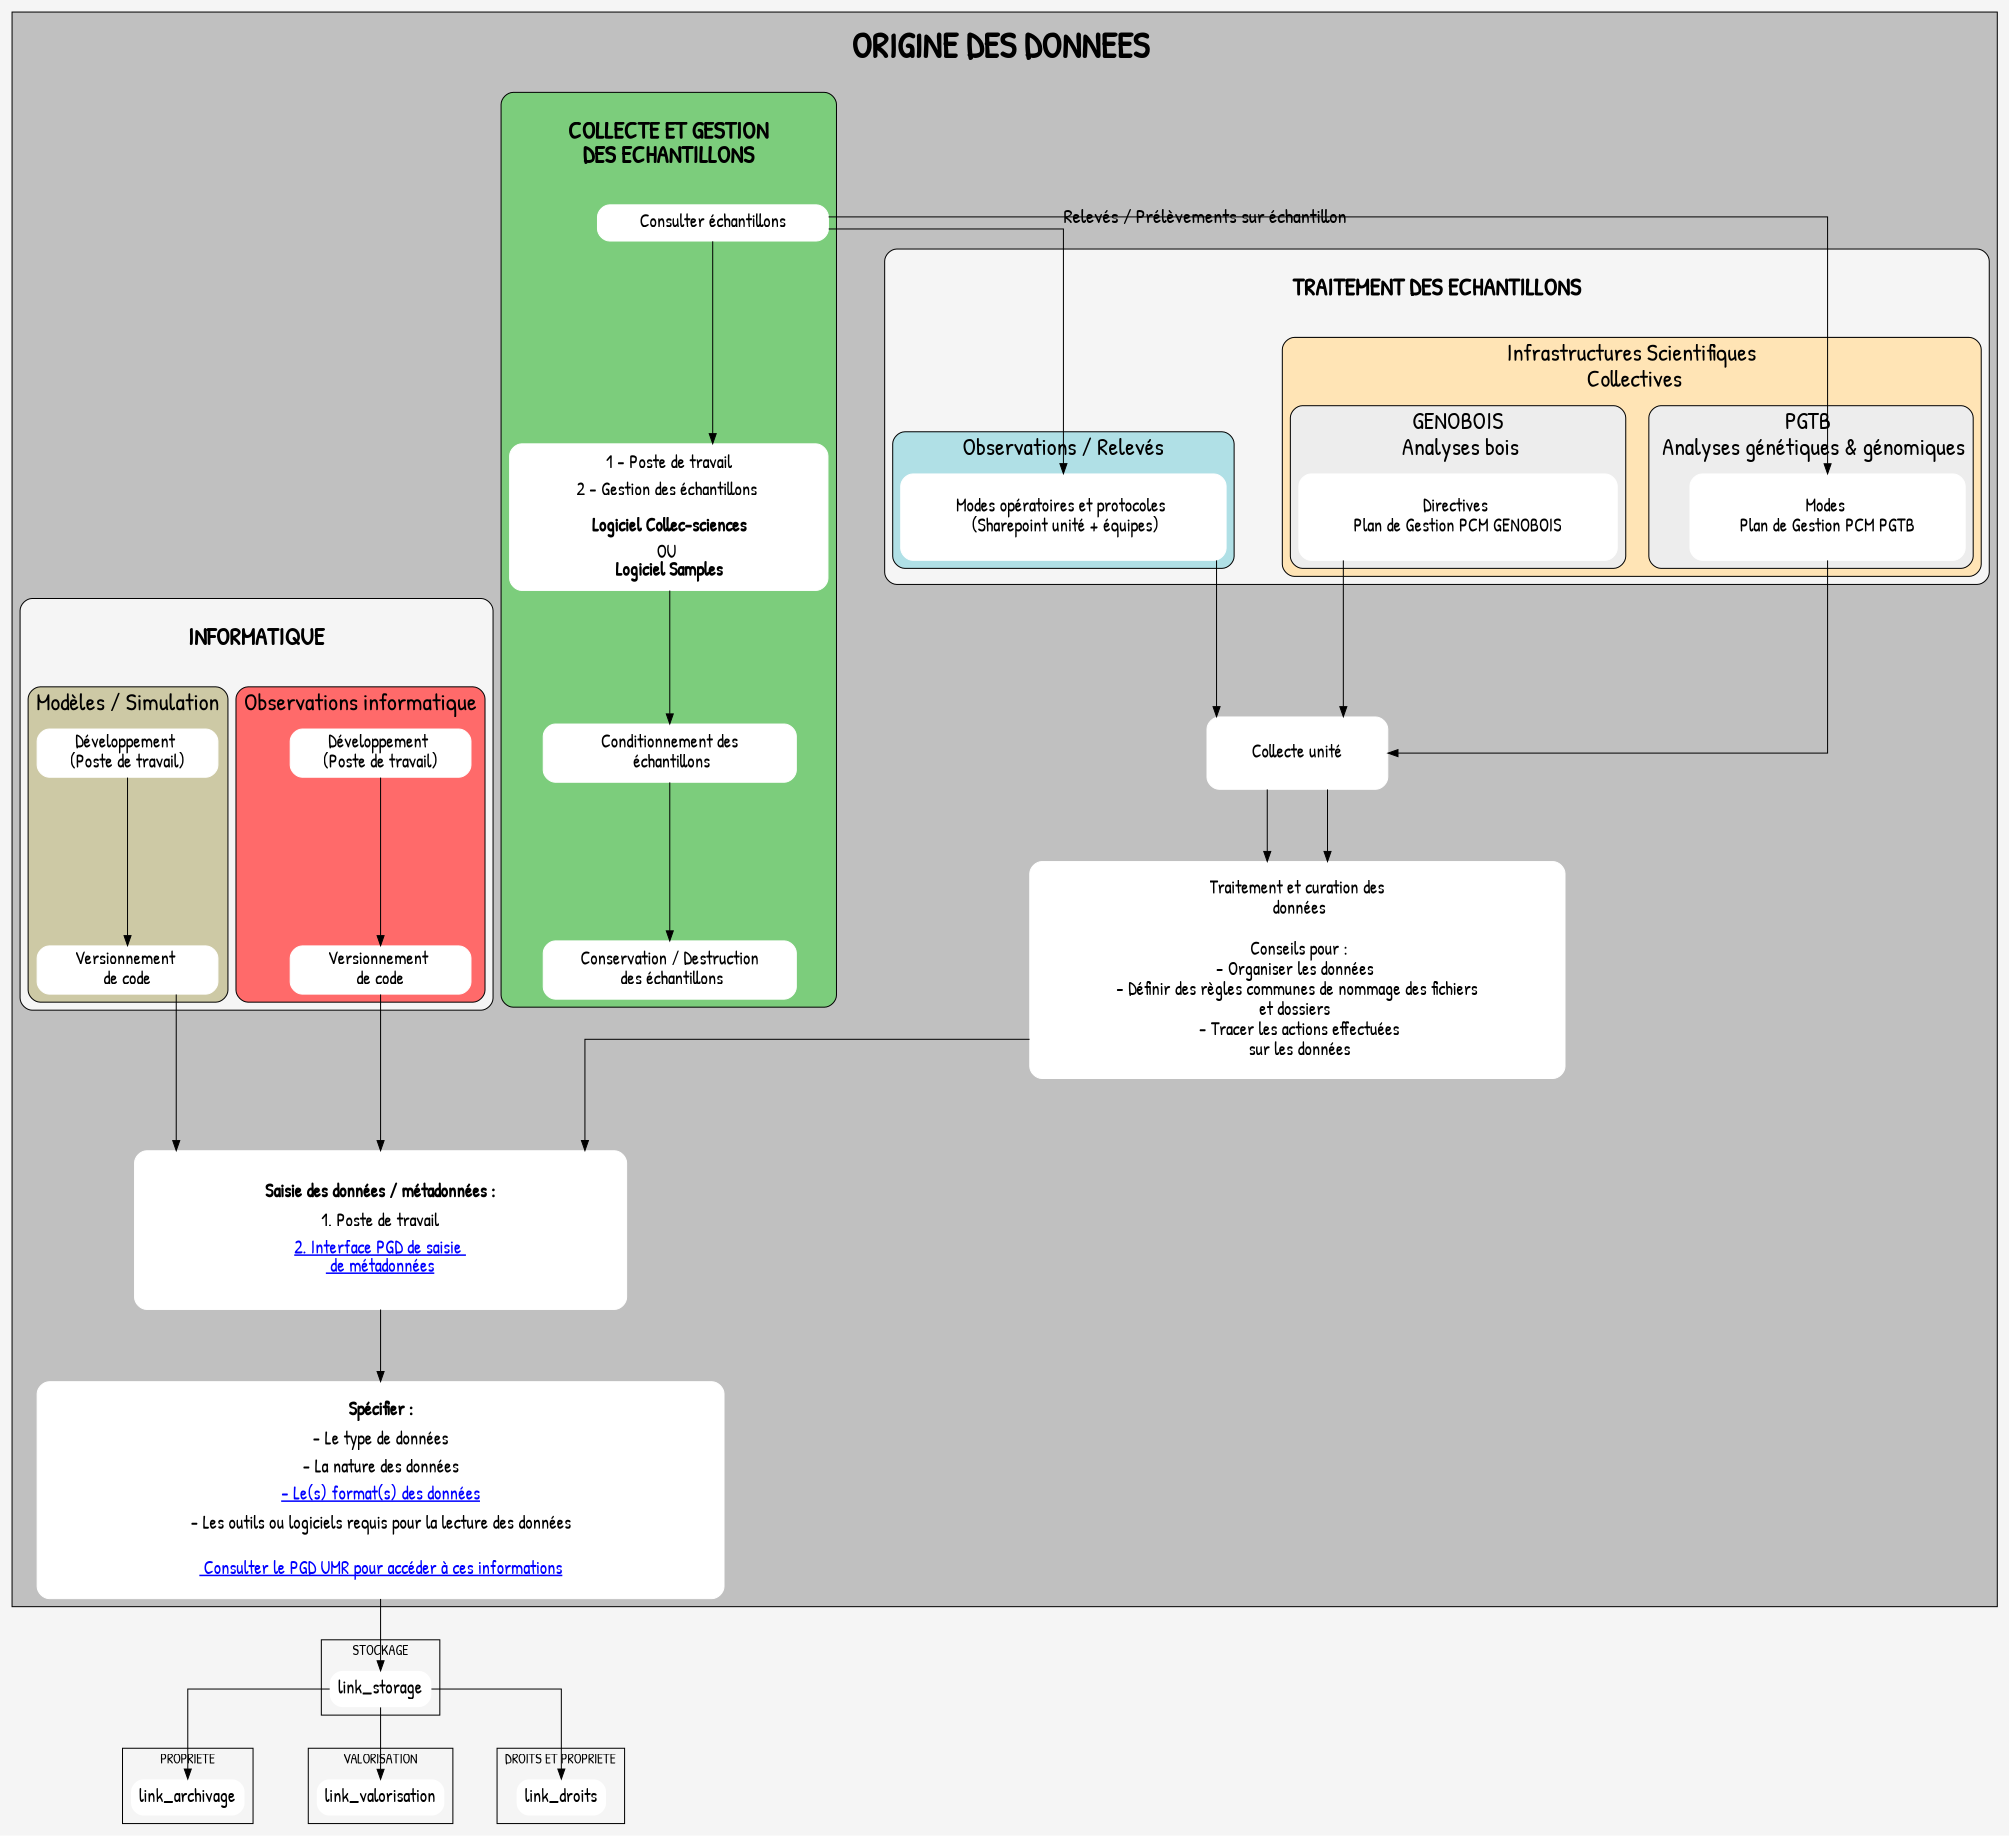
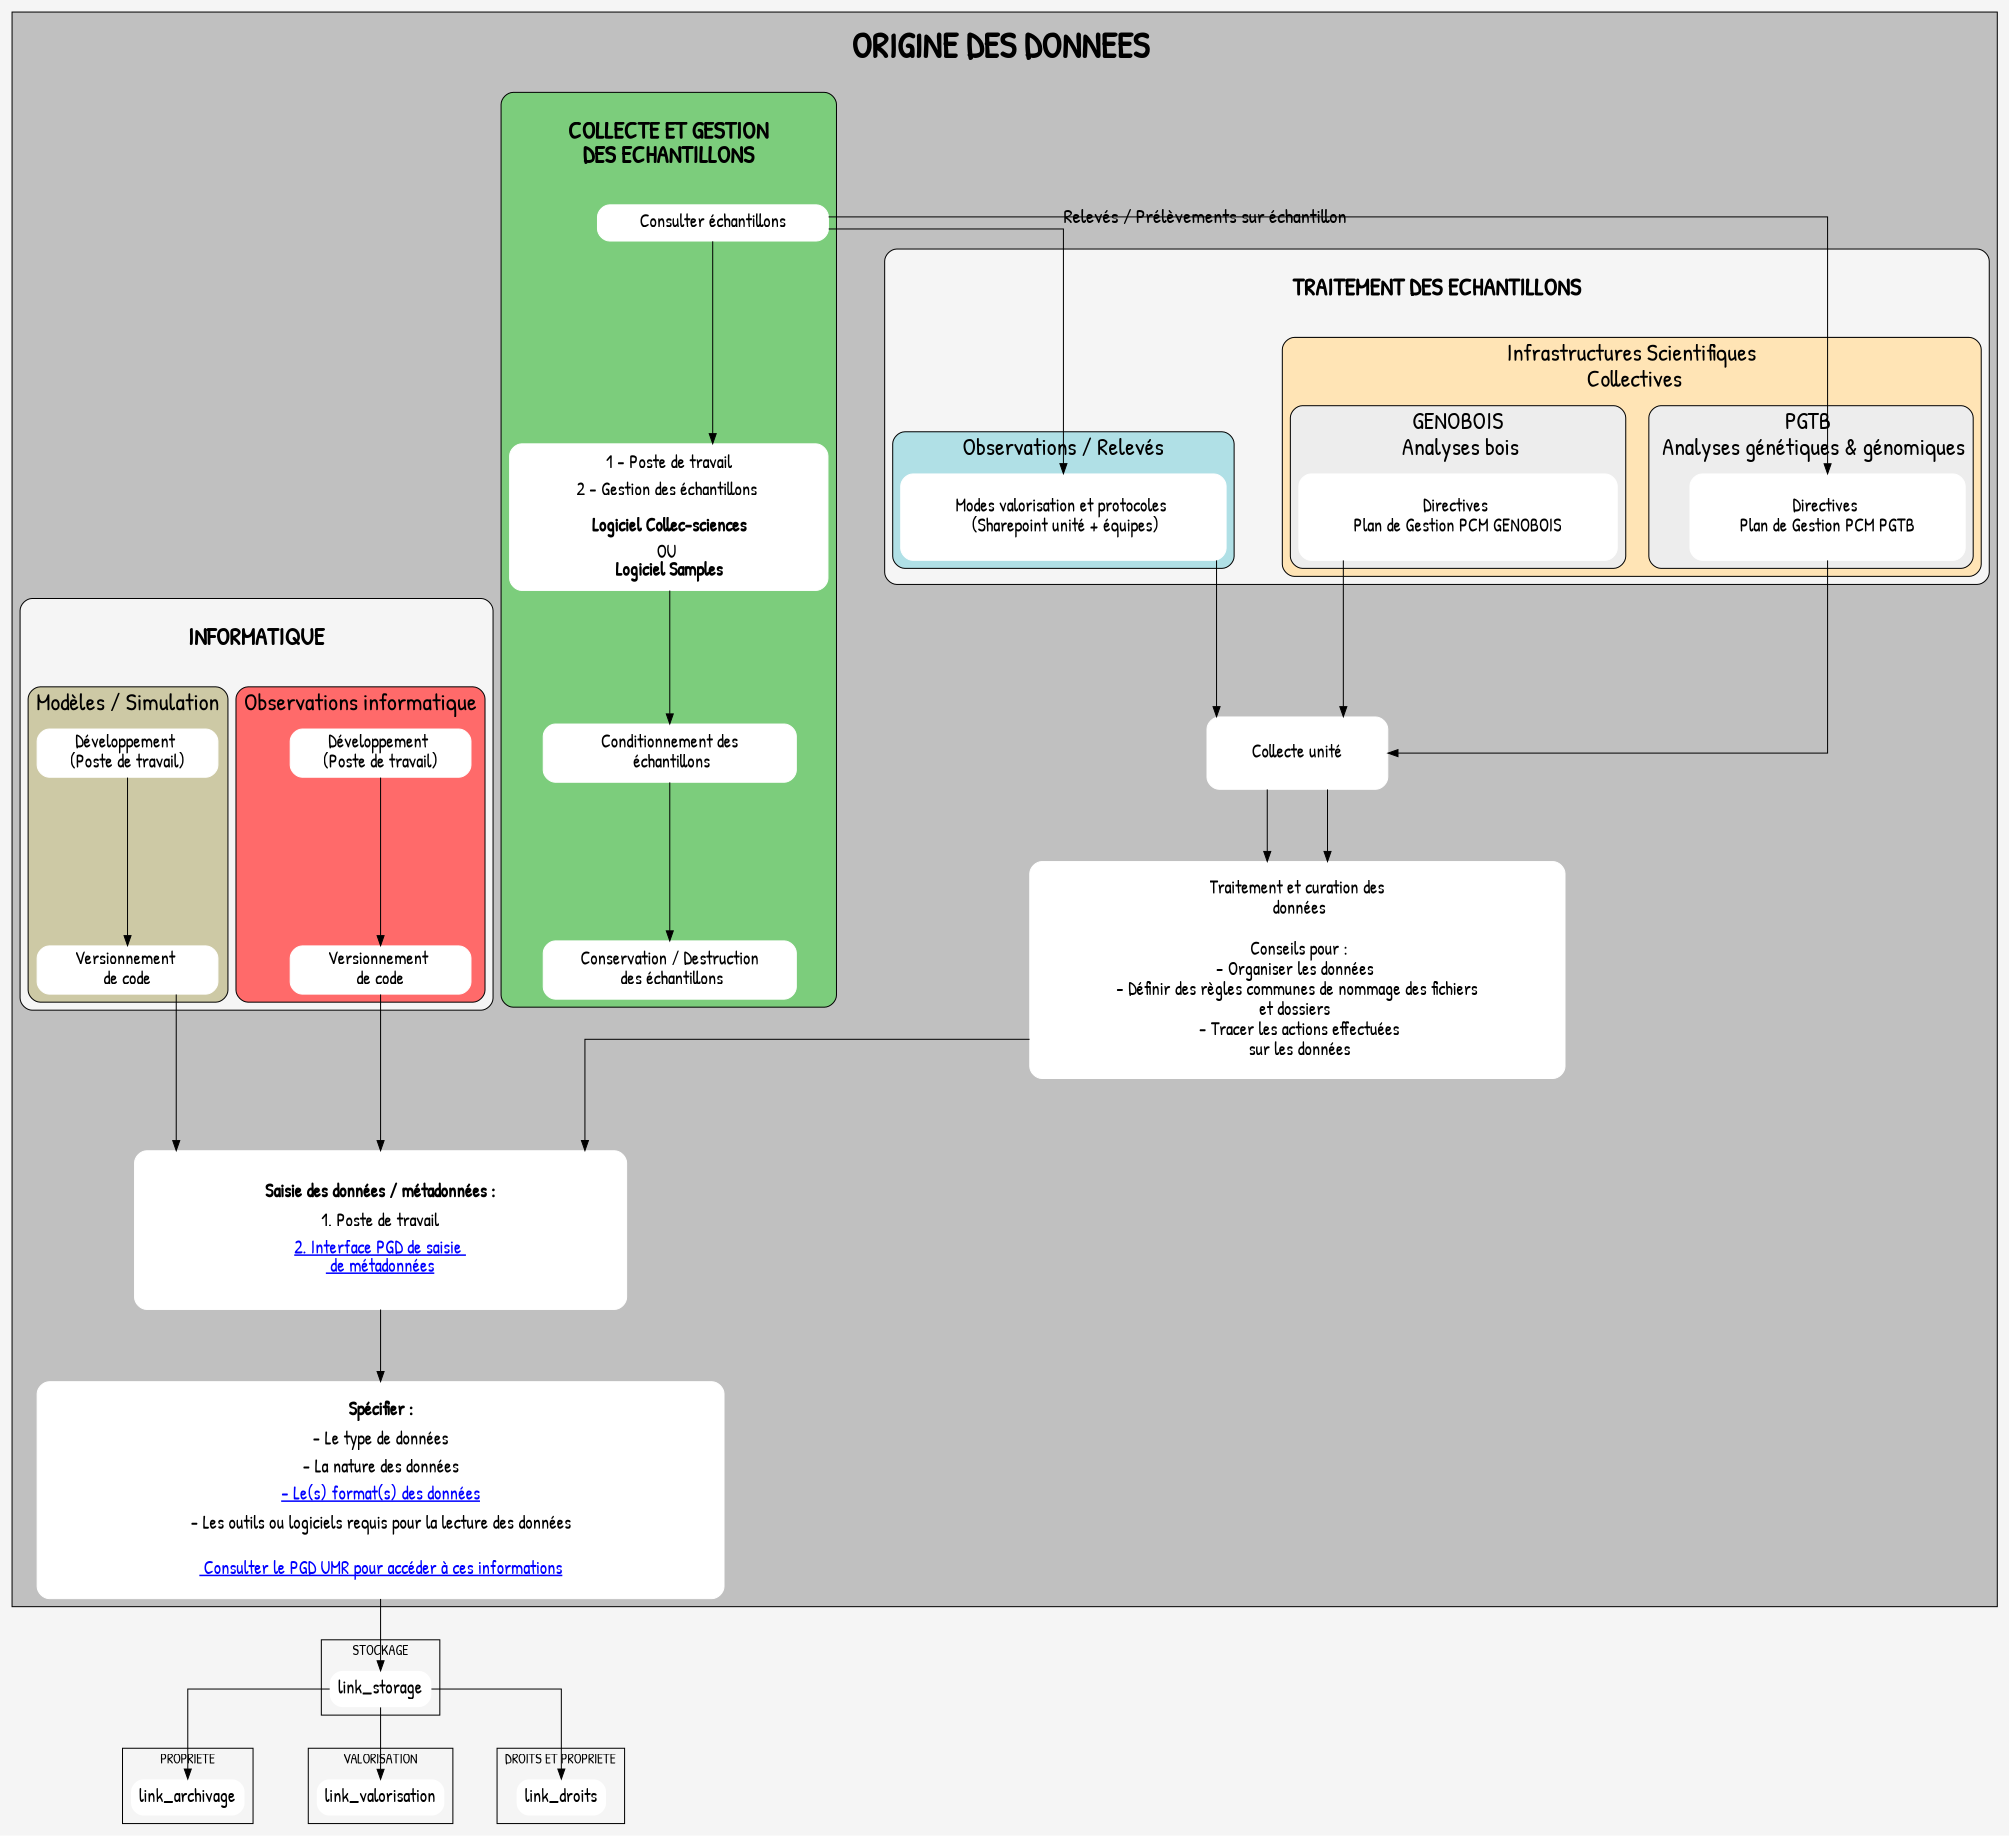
(1063, 517) -> (1063, 517)
(1828, 517) -> (1828, 517)
